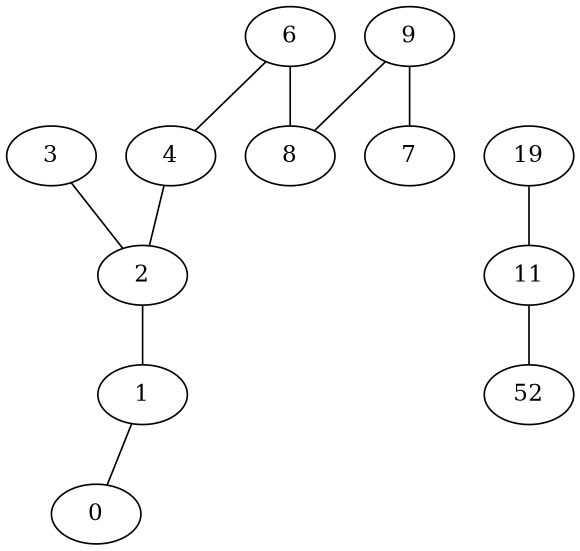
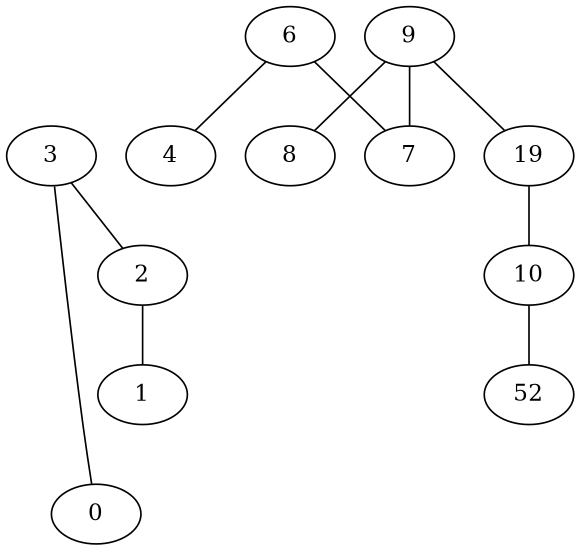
(290, 96) -> (343, 89)
none -> (469, 96)
(157, 215) -> none
(529, 275) -> (529, 275)
(119, 454) -> (72, 335)
